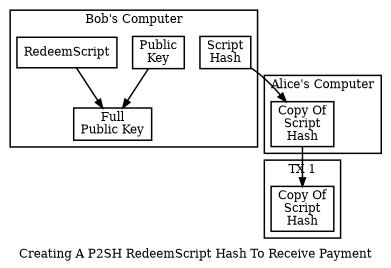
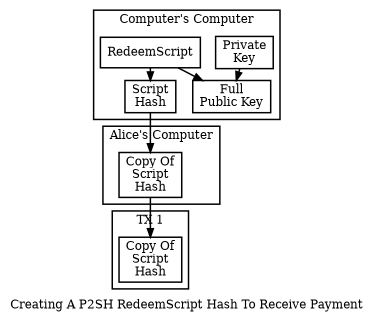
(134, 20) -> (187, 20)
(158, 53) -> (244, 53)
none -> (150, 70)
